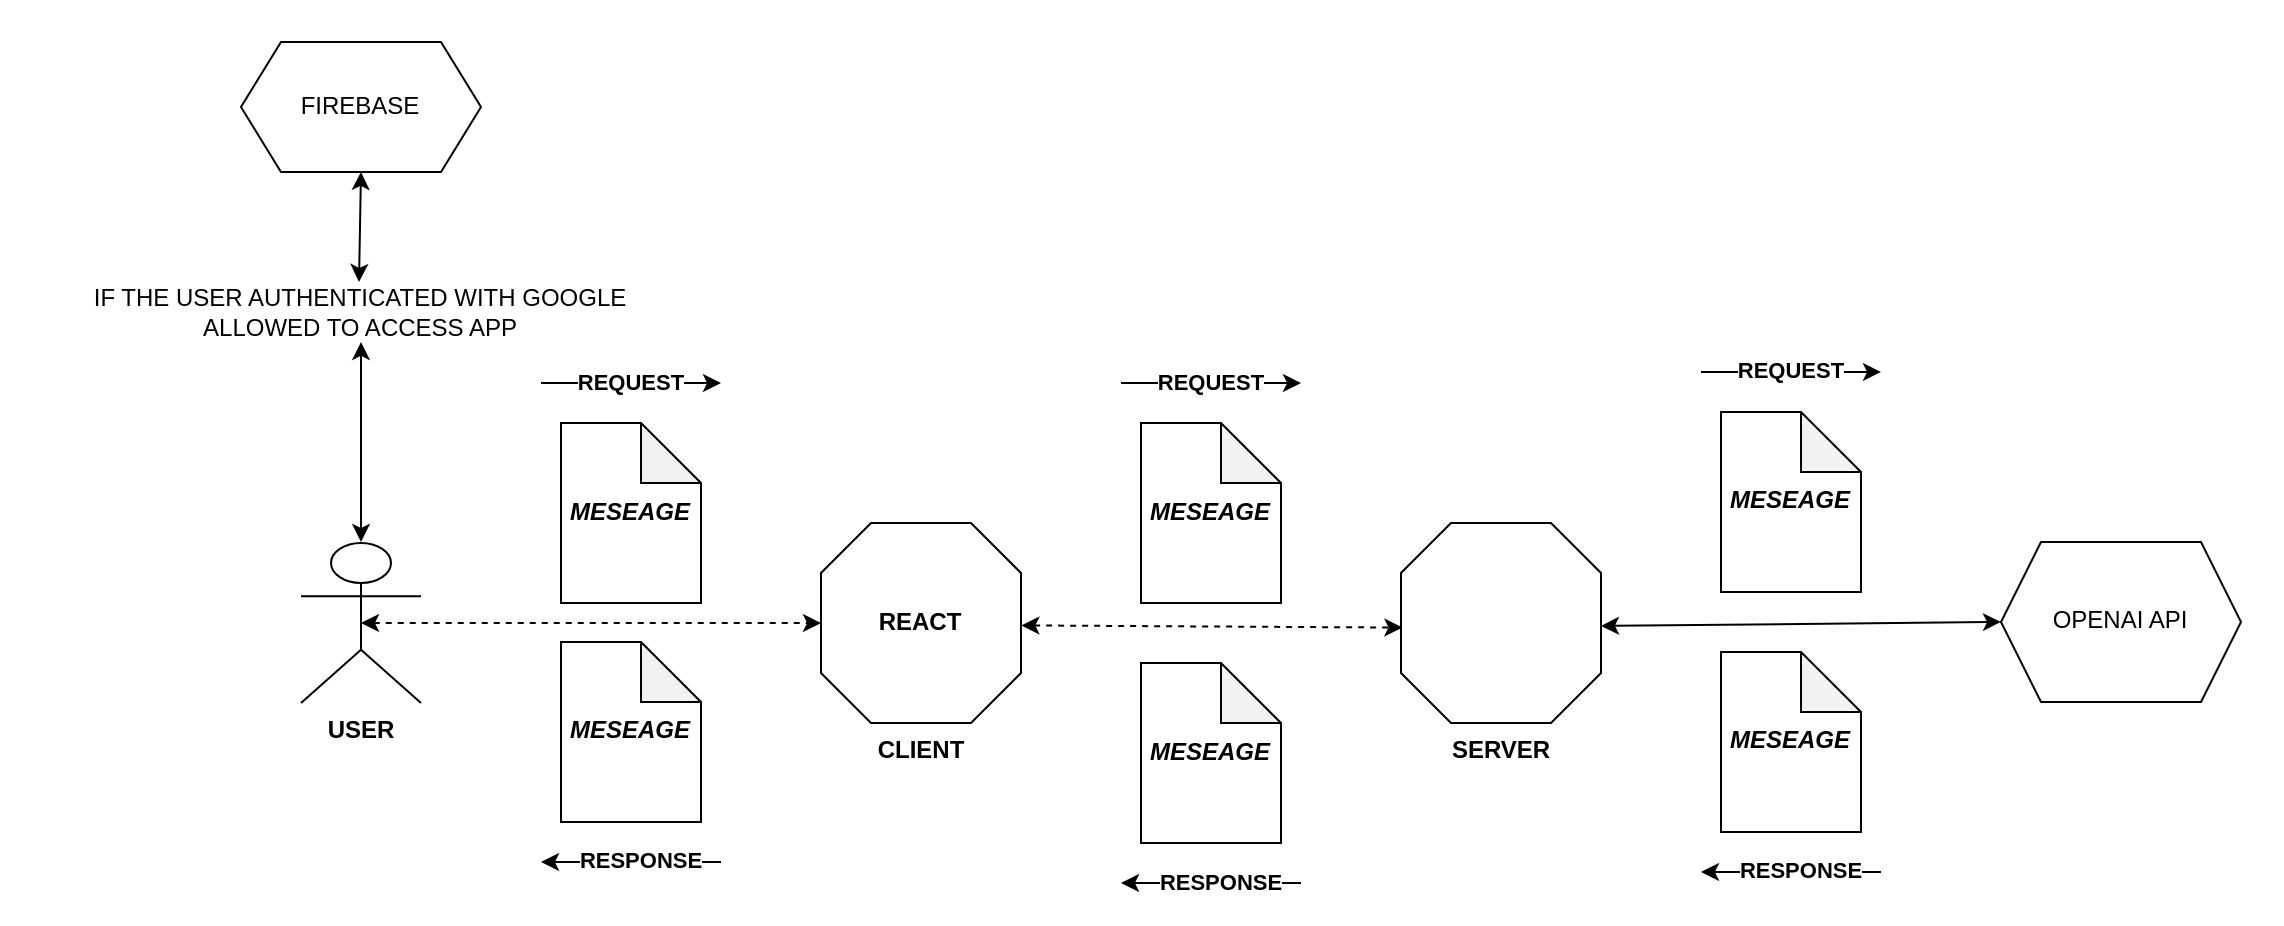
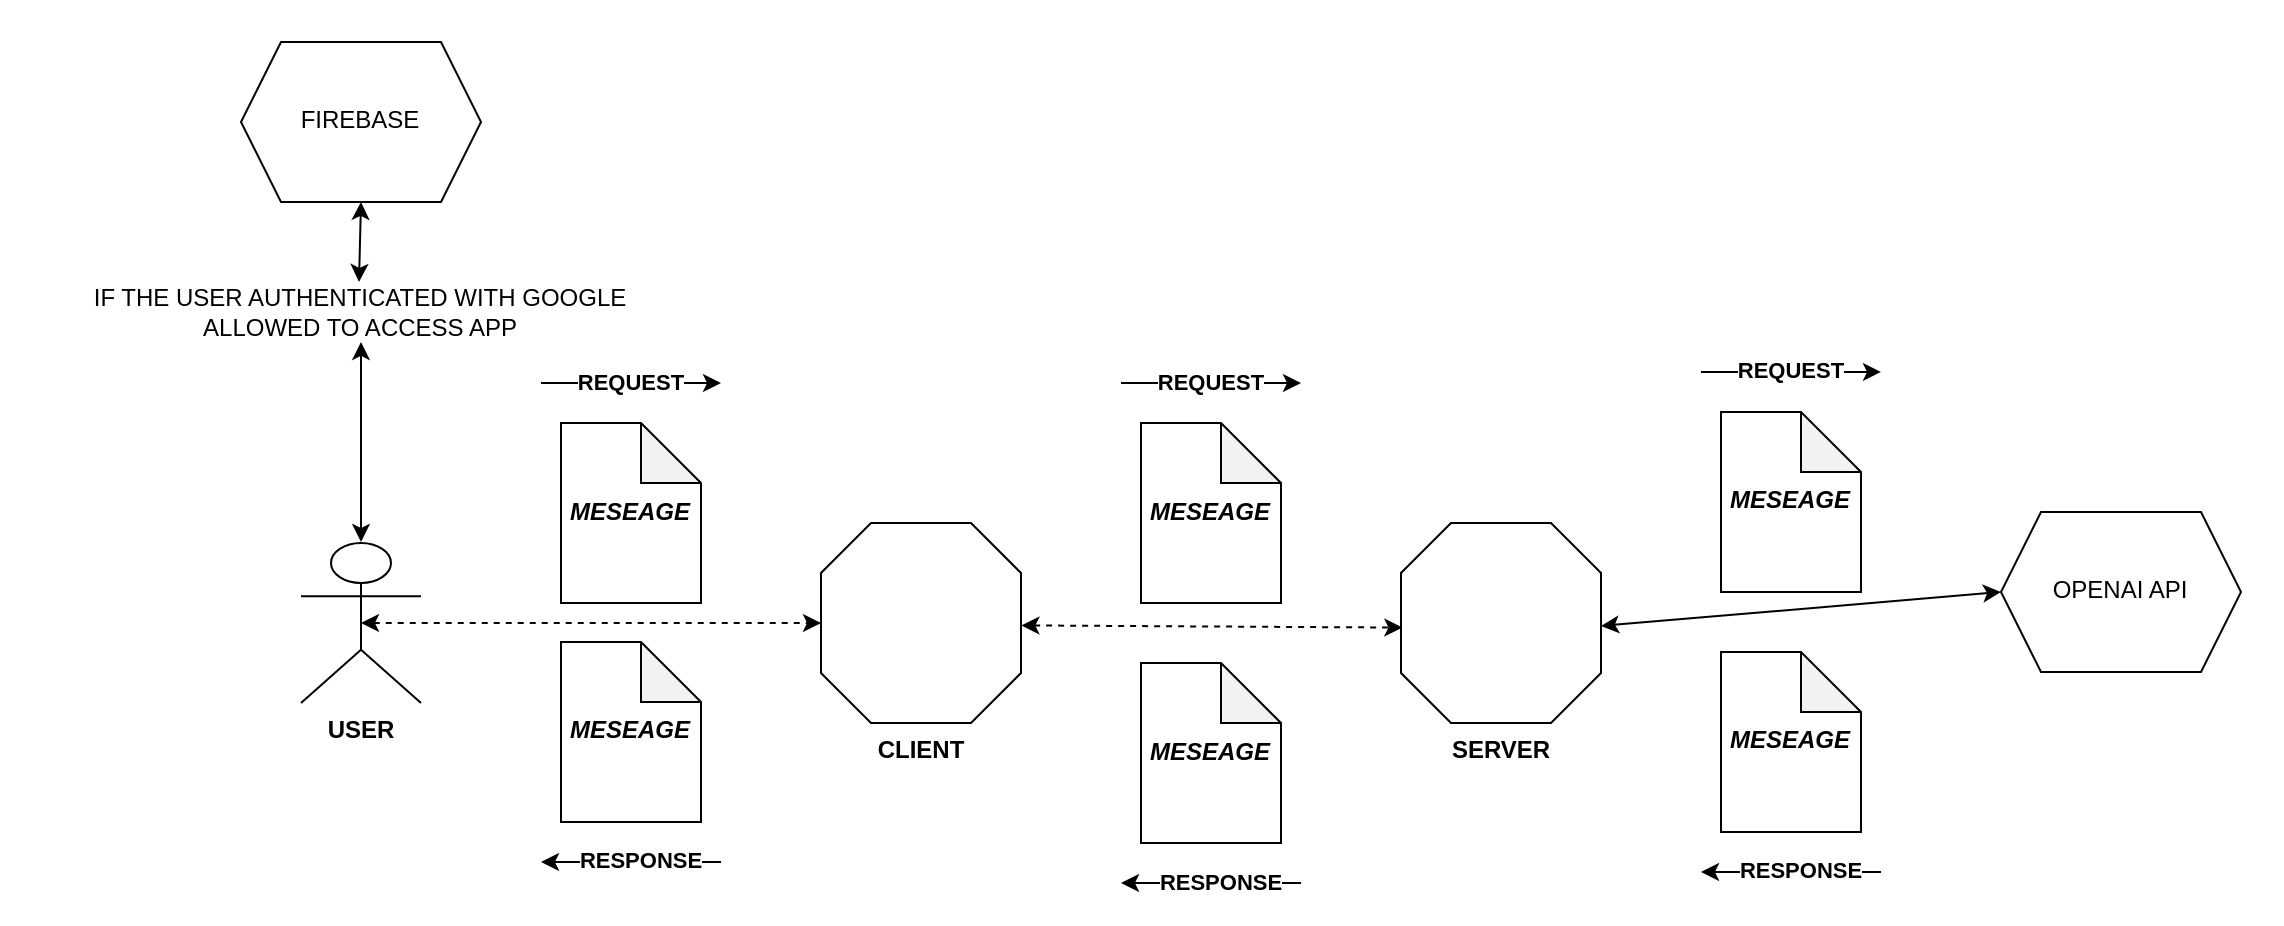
(361, 107) -> (361, 122)
(2121, 622) -> (2121, 592)
(921, 623) -> none
